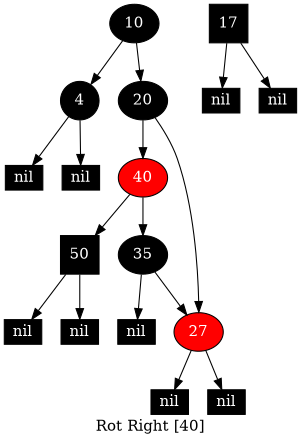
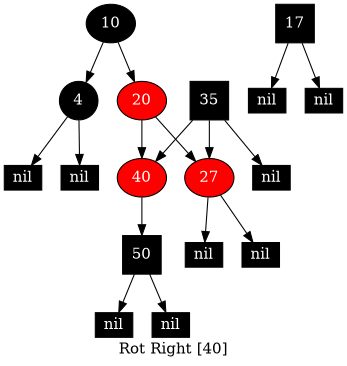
(143, 101) -> (142, 101)
(143, 211) -> (180, 134)
(143, 255) -> (209, 101)
